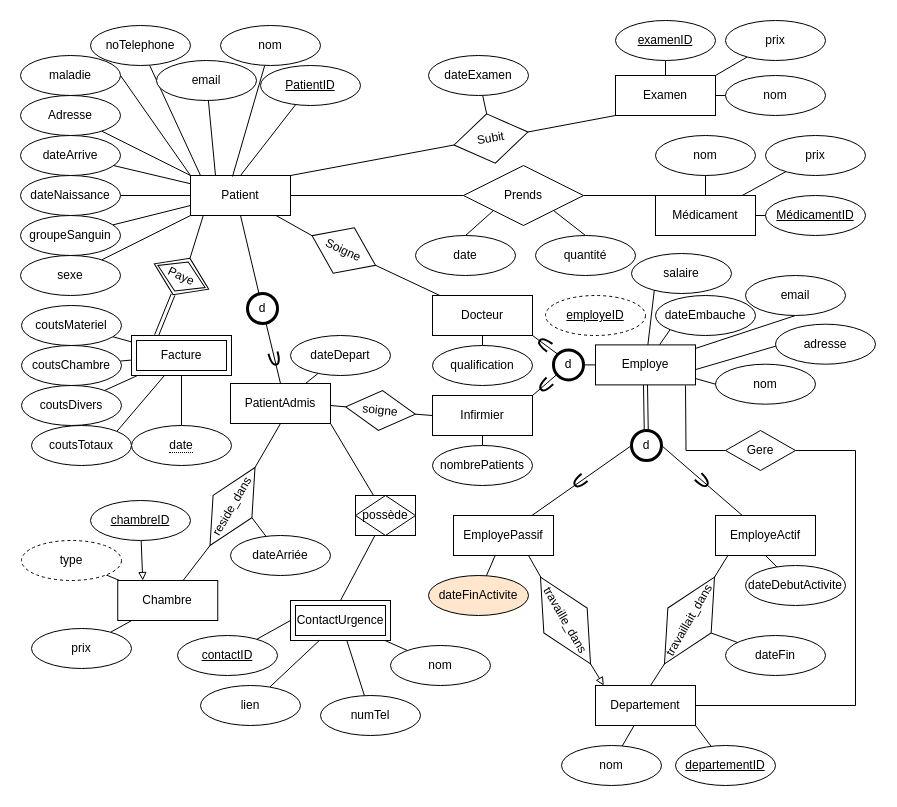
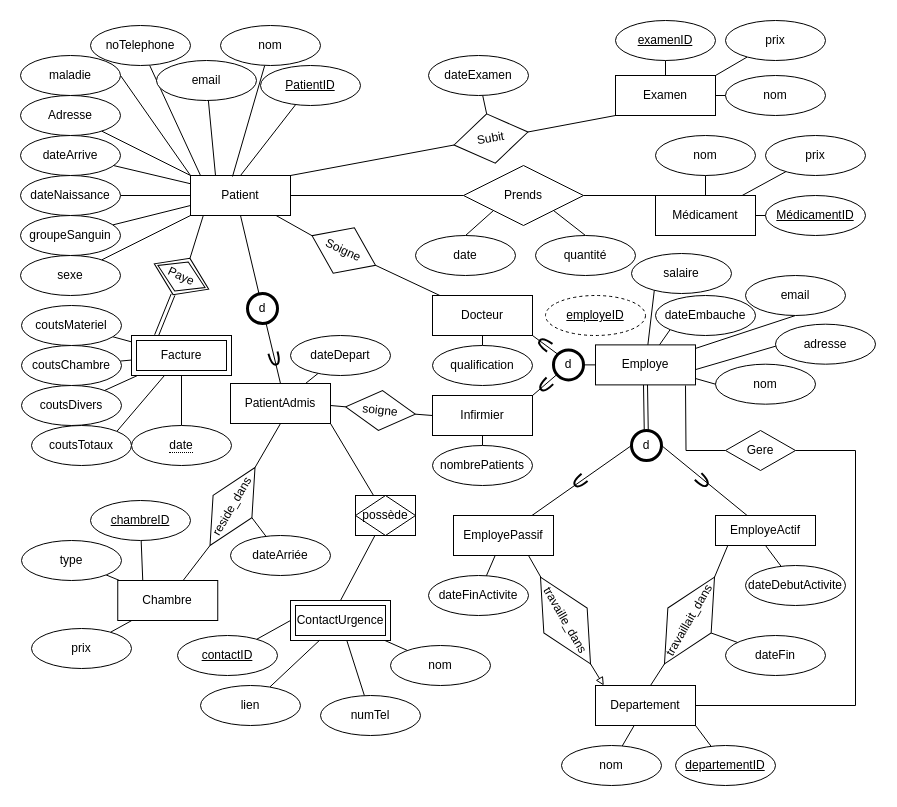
(766, 536) -> (766, 531)
(72, 561) -> (72, 561)
(142, 571) -> (142, 574)
(479, 596) -> (479, 596)
